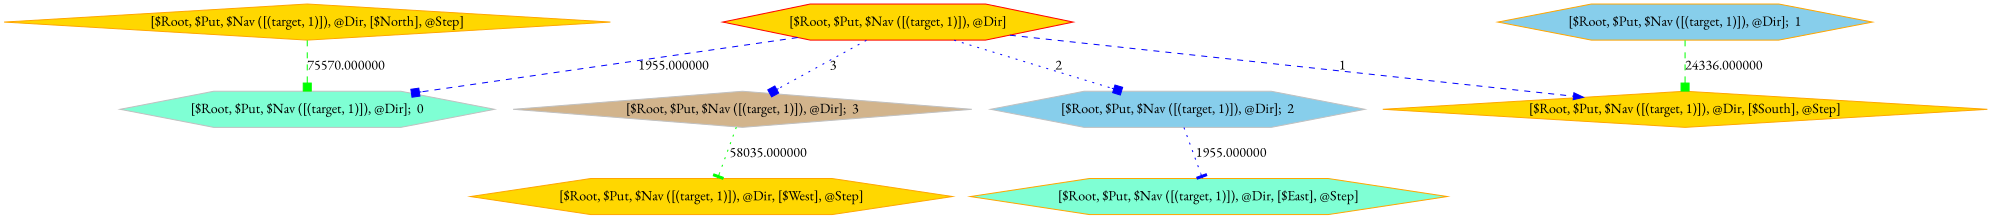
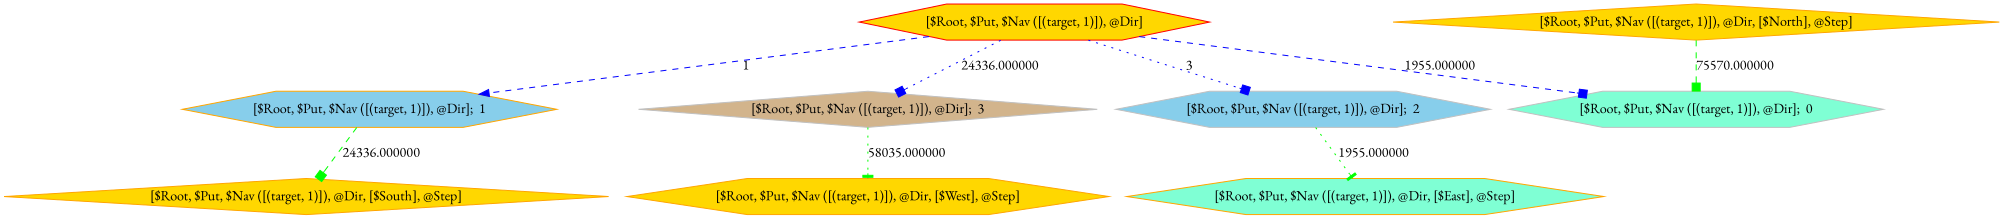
(833, 66) -> (1000, 66)
(1059, 66) -> (1189, 66)
(1292, 66) -> (709, 65)
(1192, 150) -> (1333, 151)
